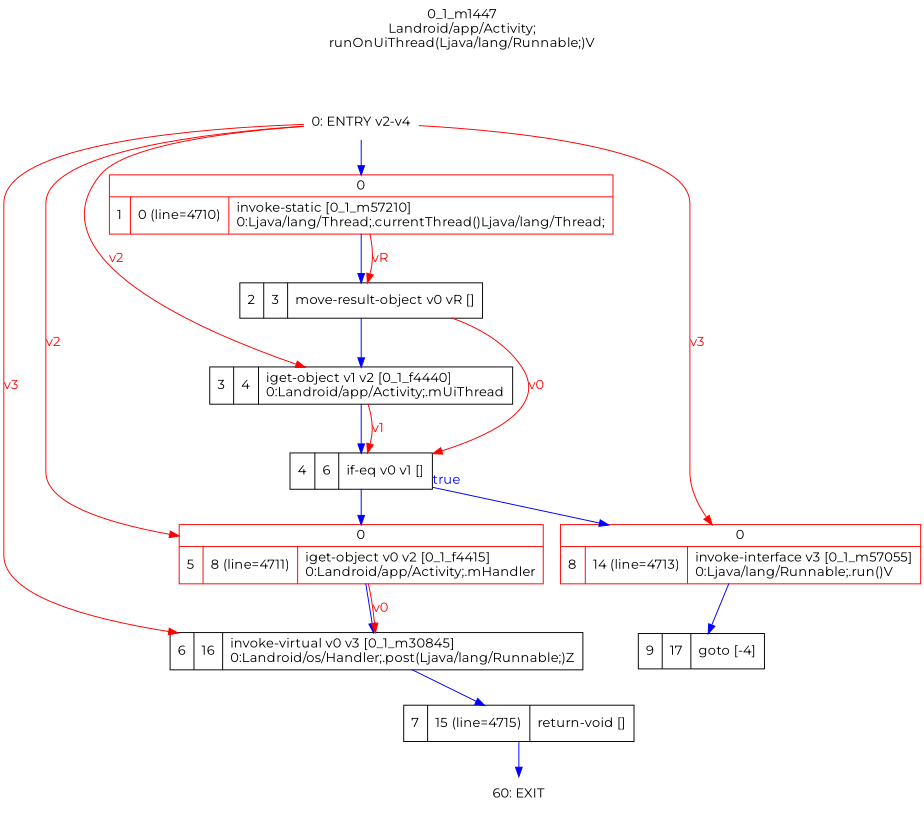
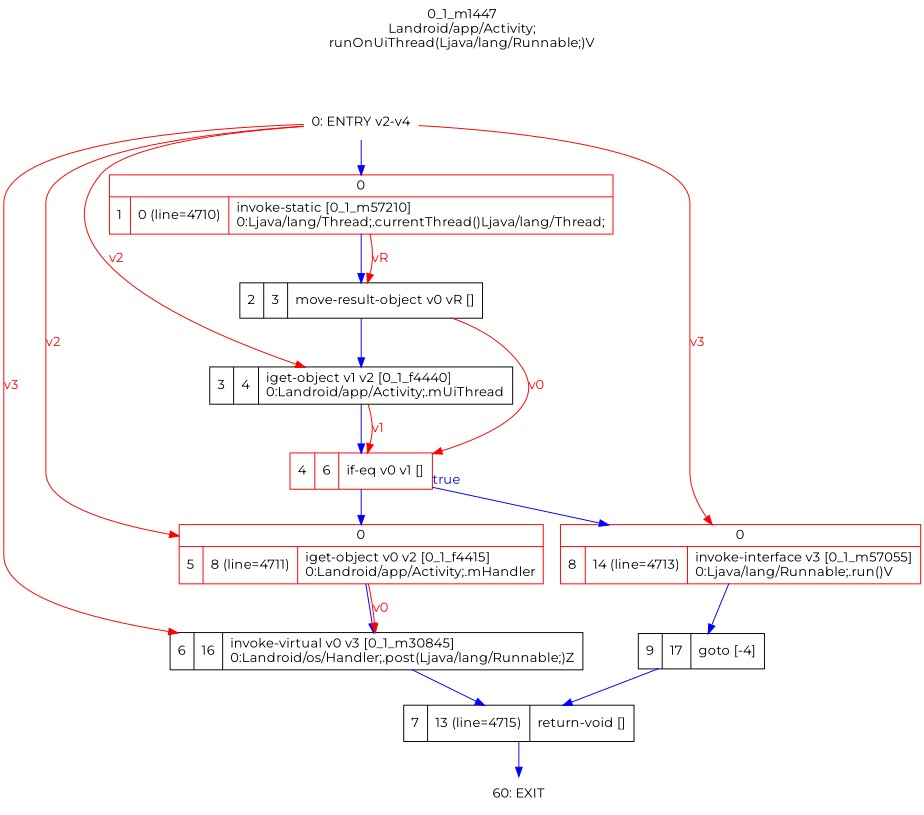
(361, 471) -> (361, 471)
none -> (615, 685)
(479, 723) -> (479, 723)
